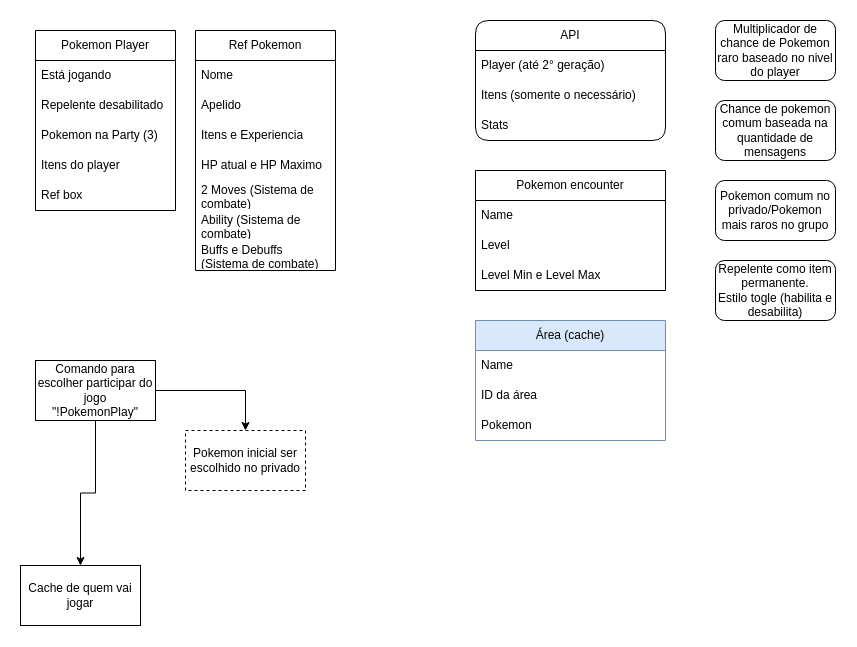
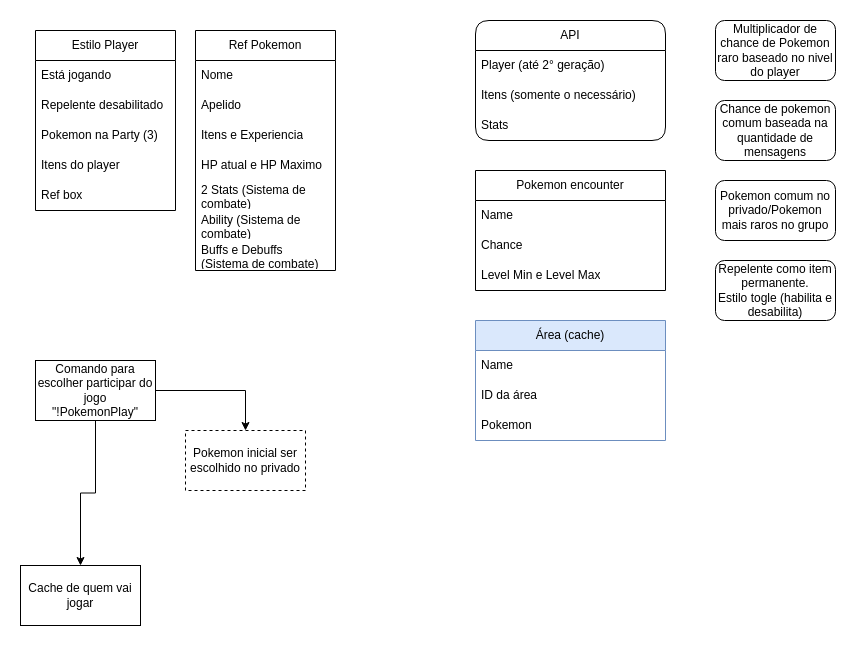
(106, 46) -> (106, 46)
(267, 196) -> (267, 196)
(497, 246) -> (502, 246)
